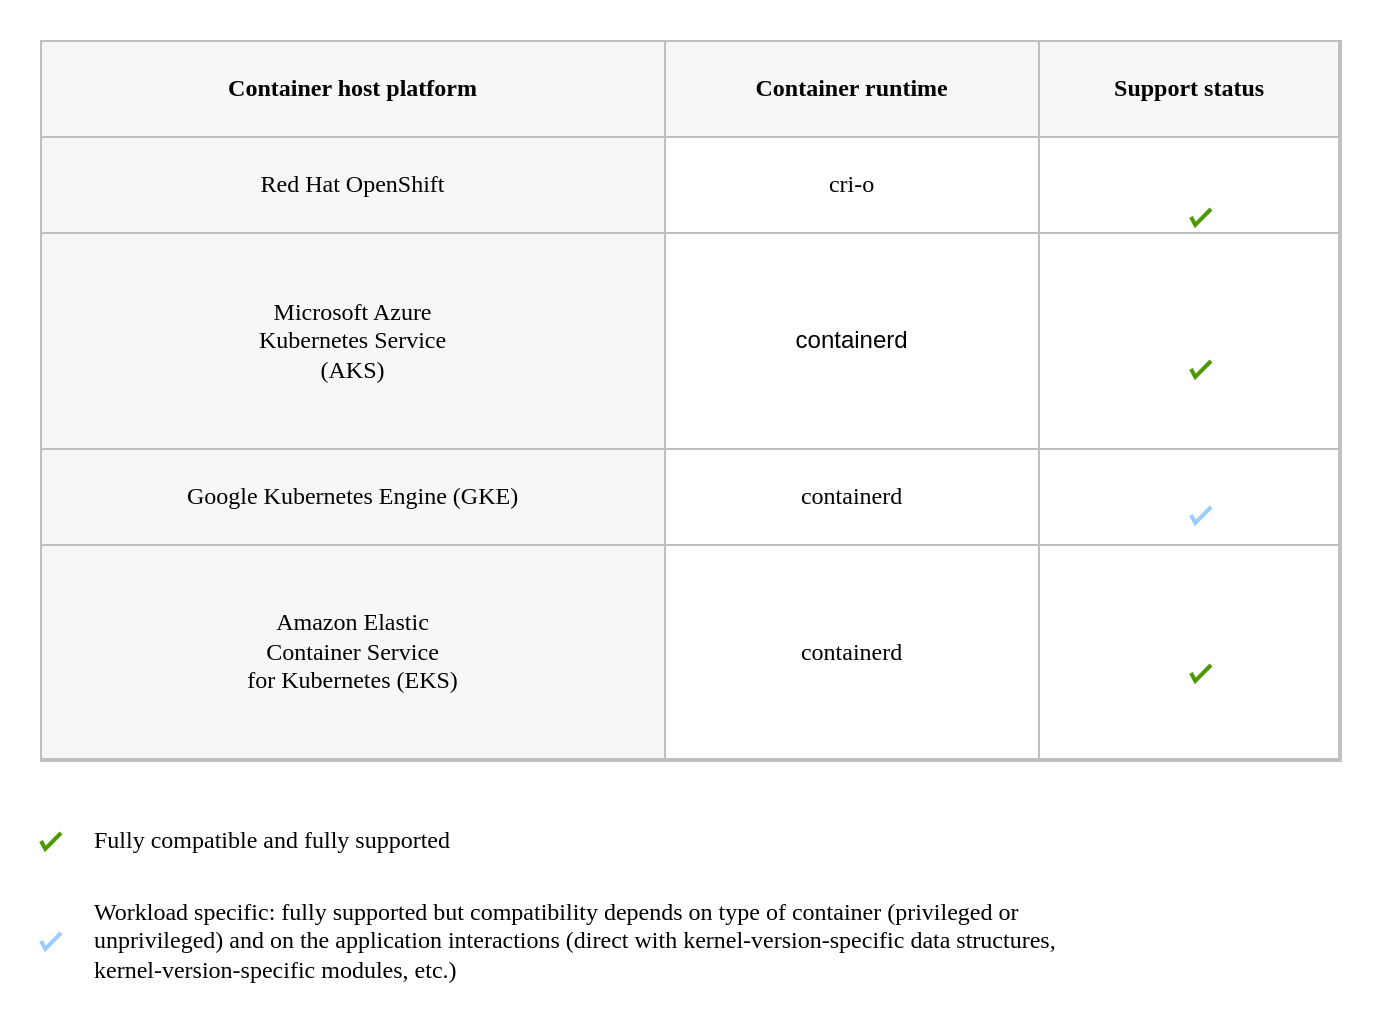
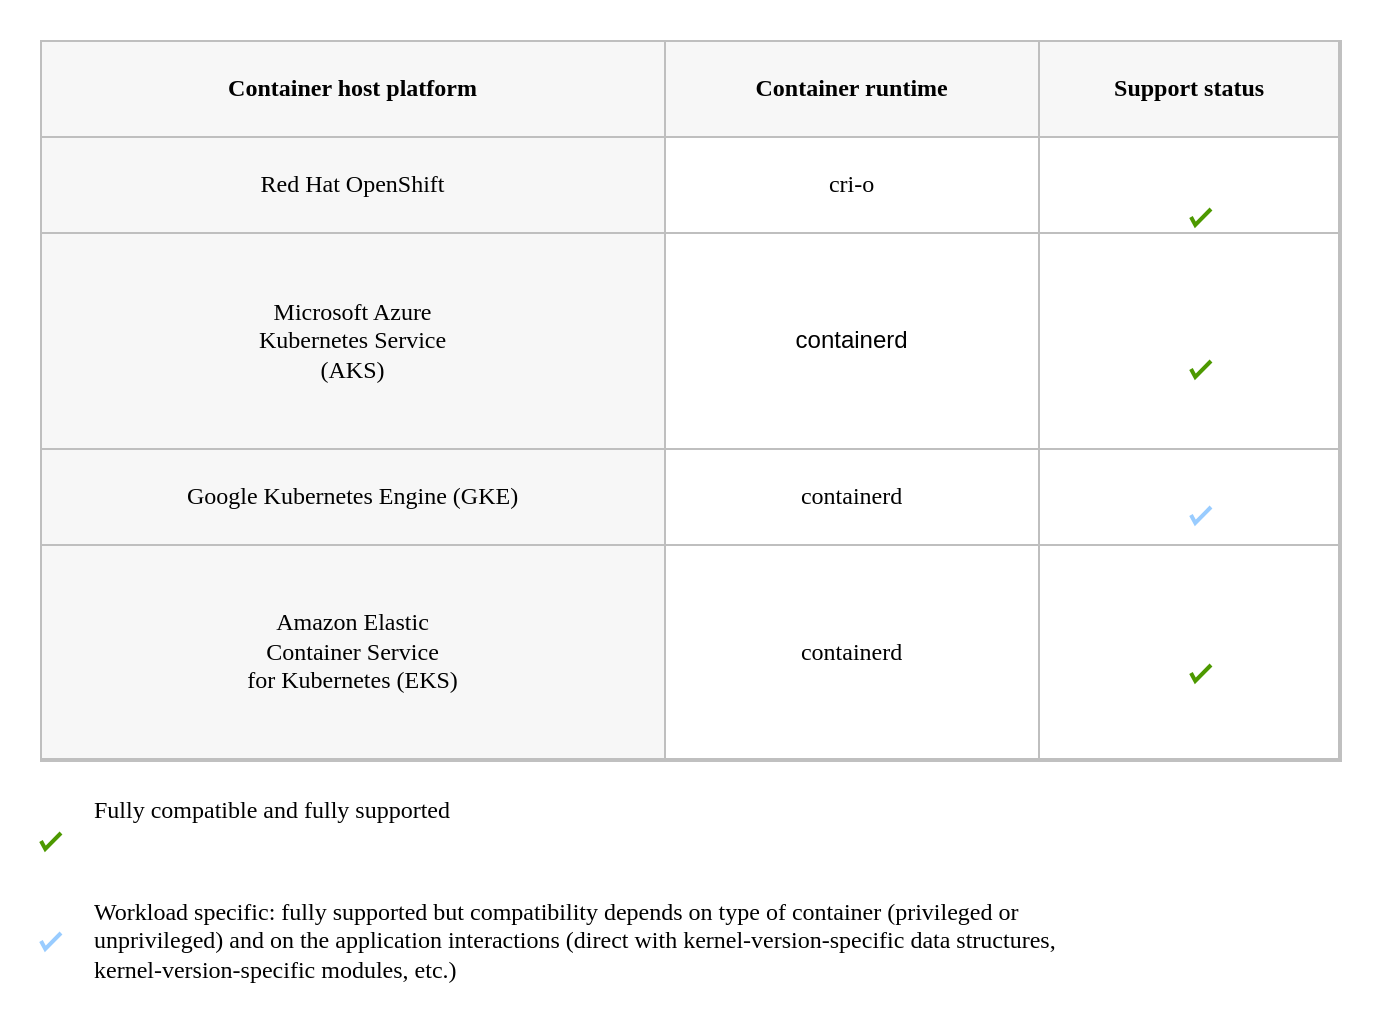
(321, 841) -> (321, 811)
